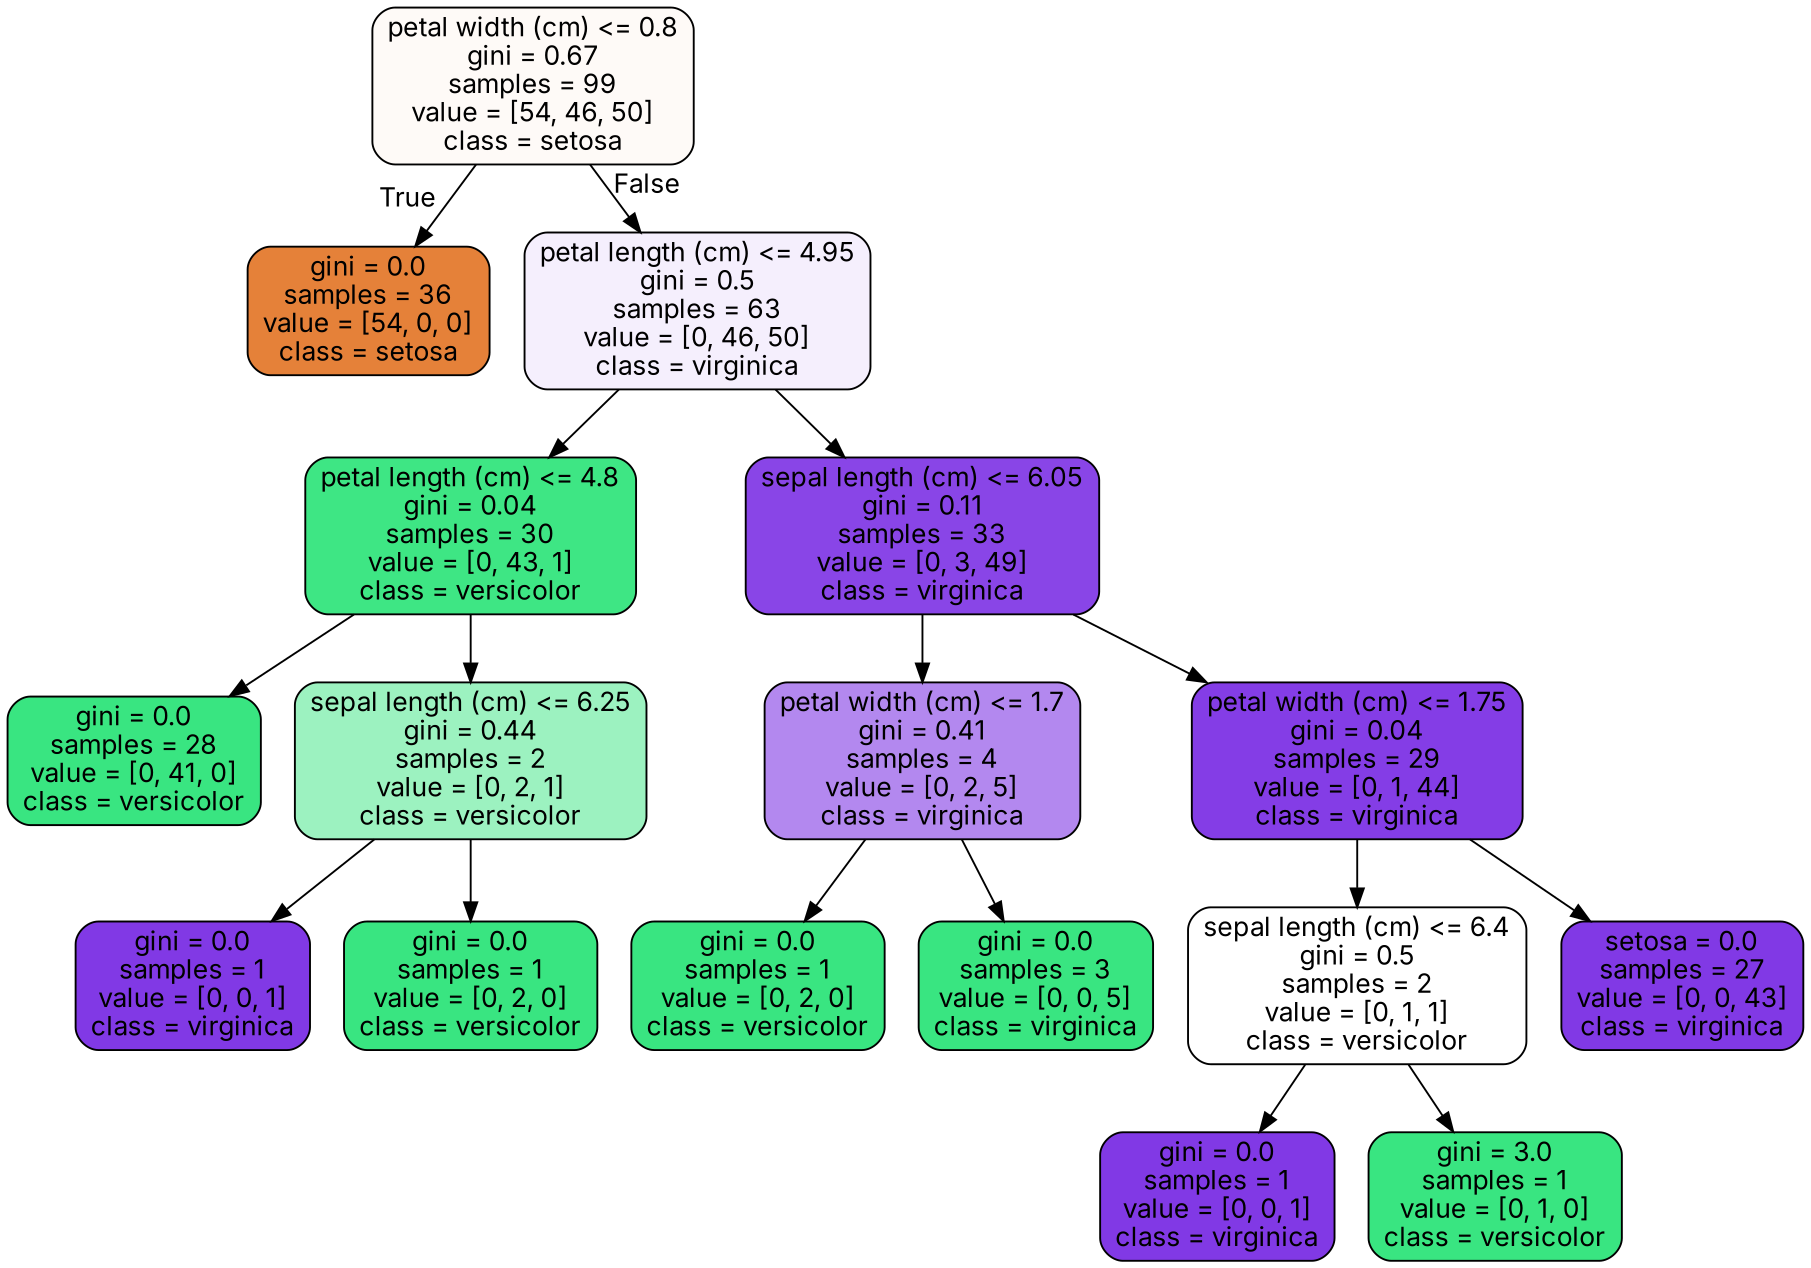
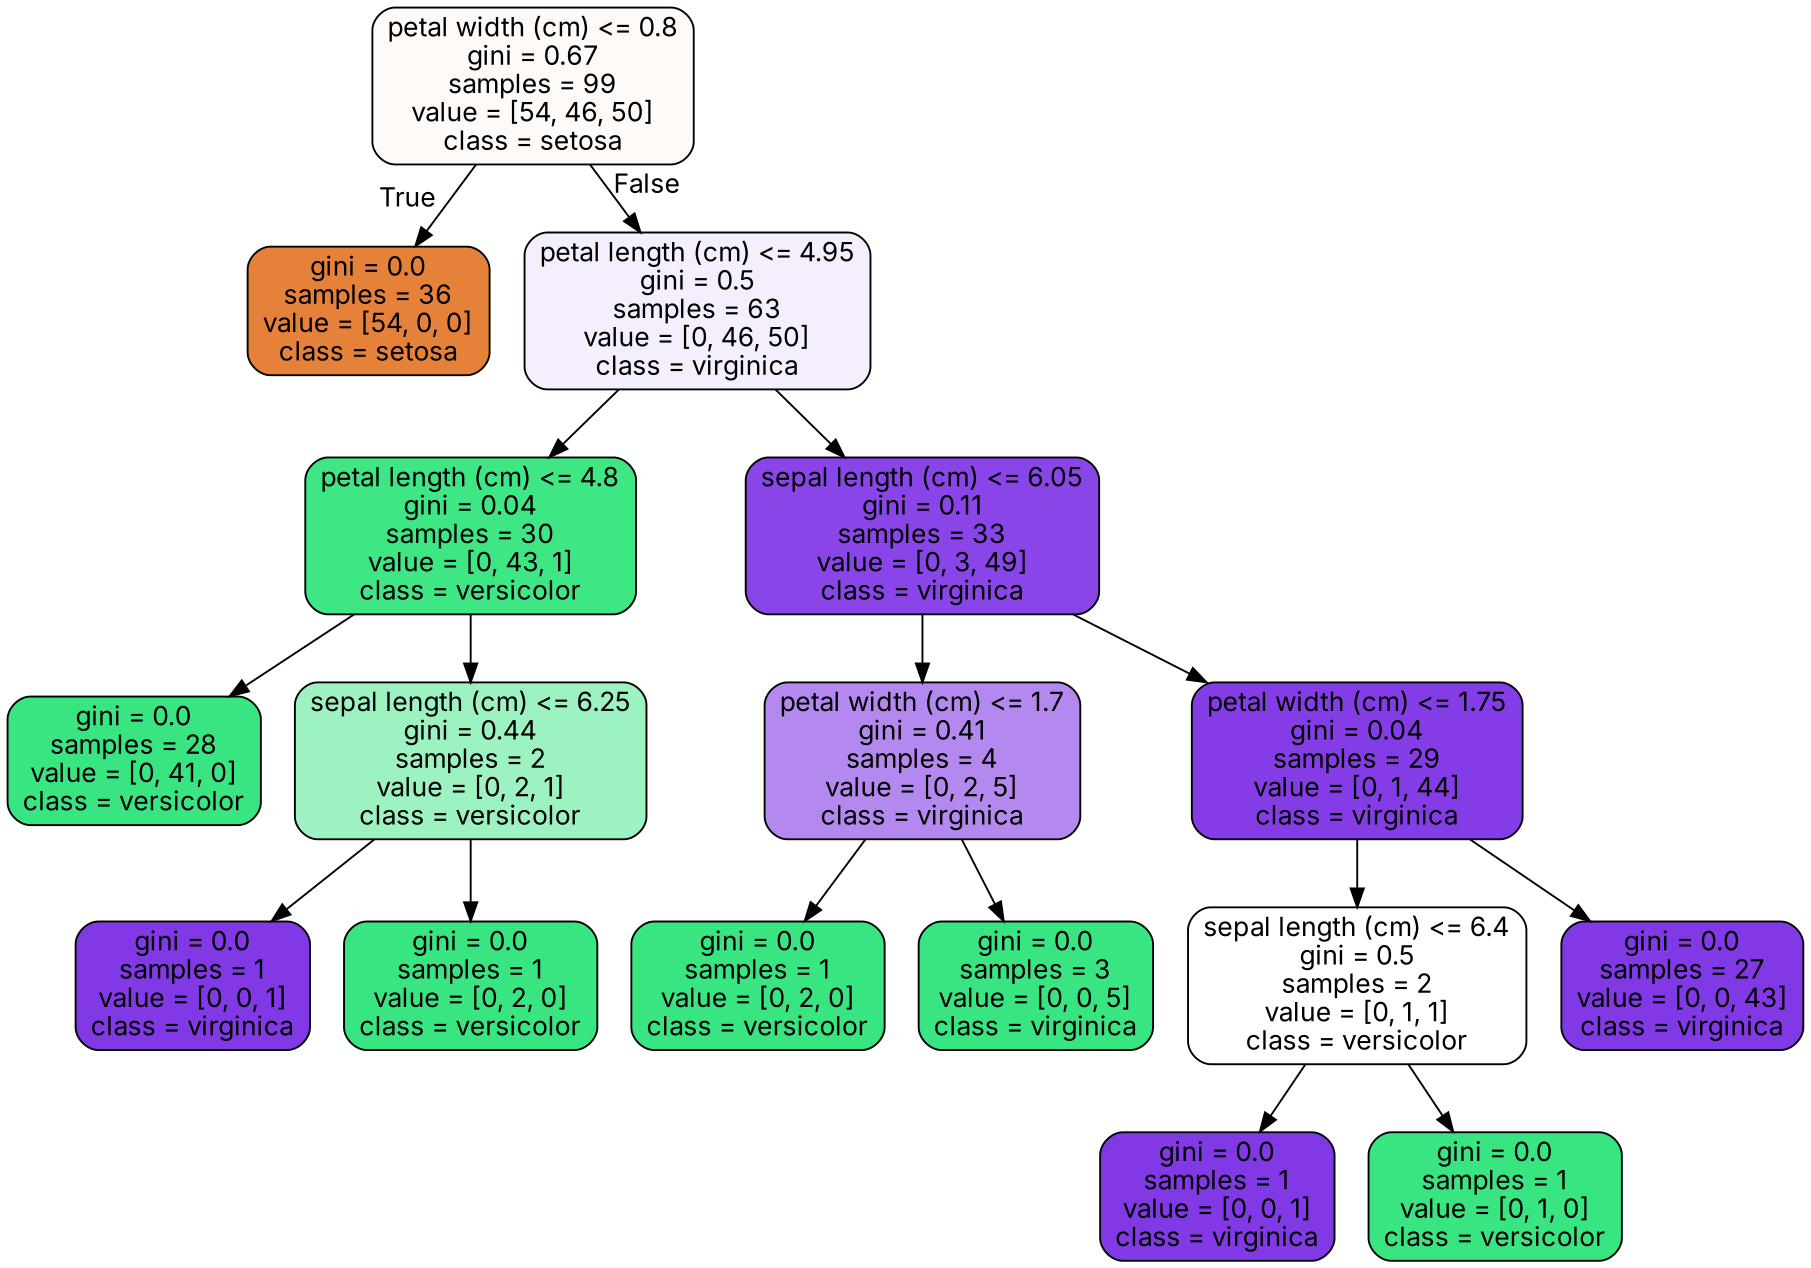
(1682, 986) -> (1682, 986)
(1495, 1197) -> (1495, 1197)
